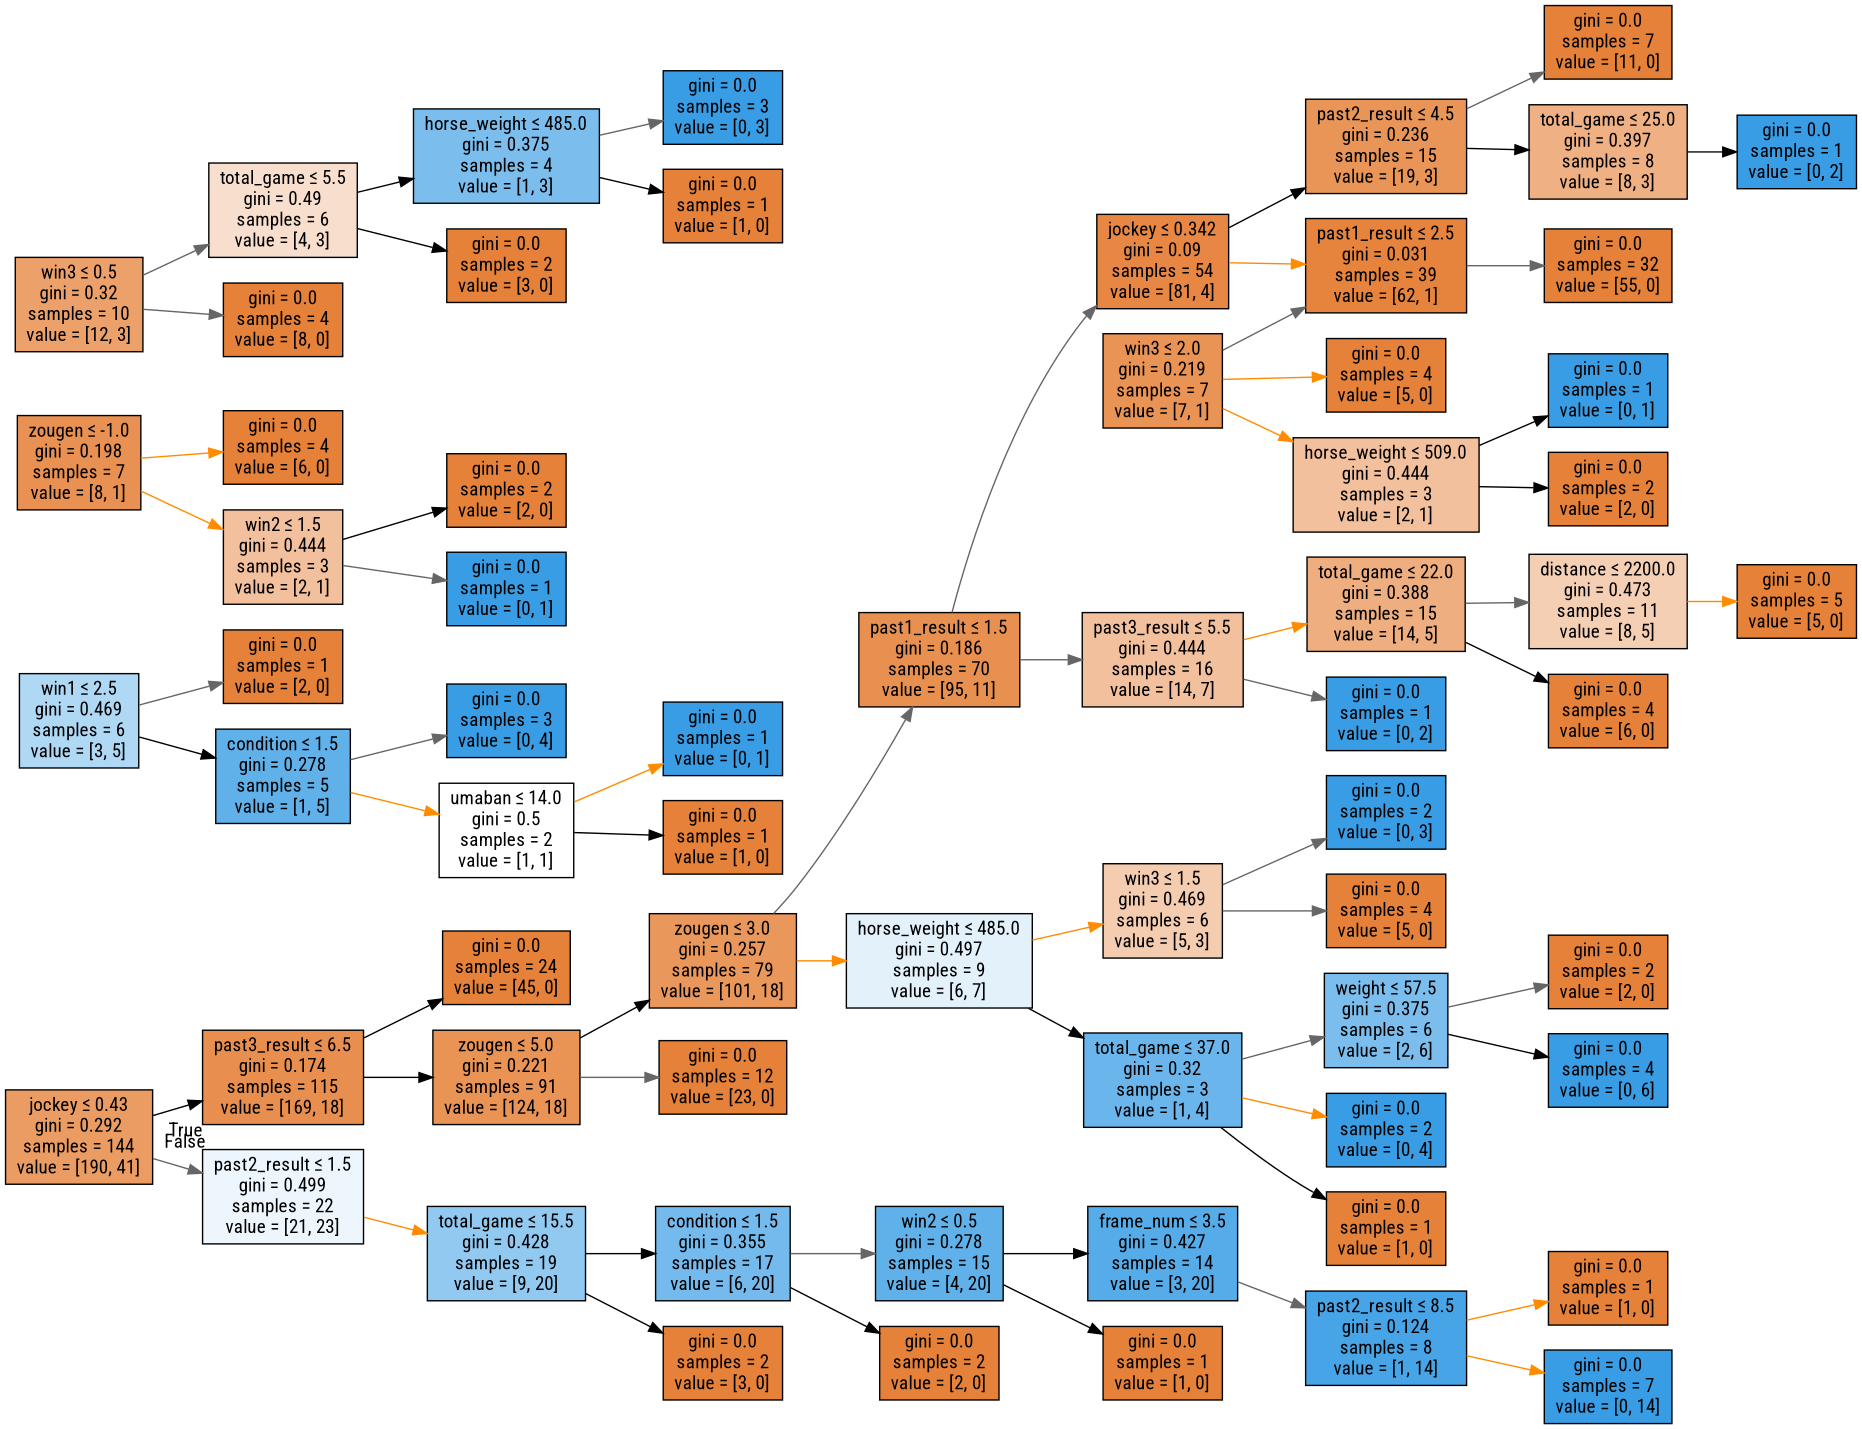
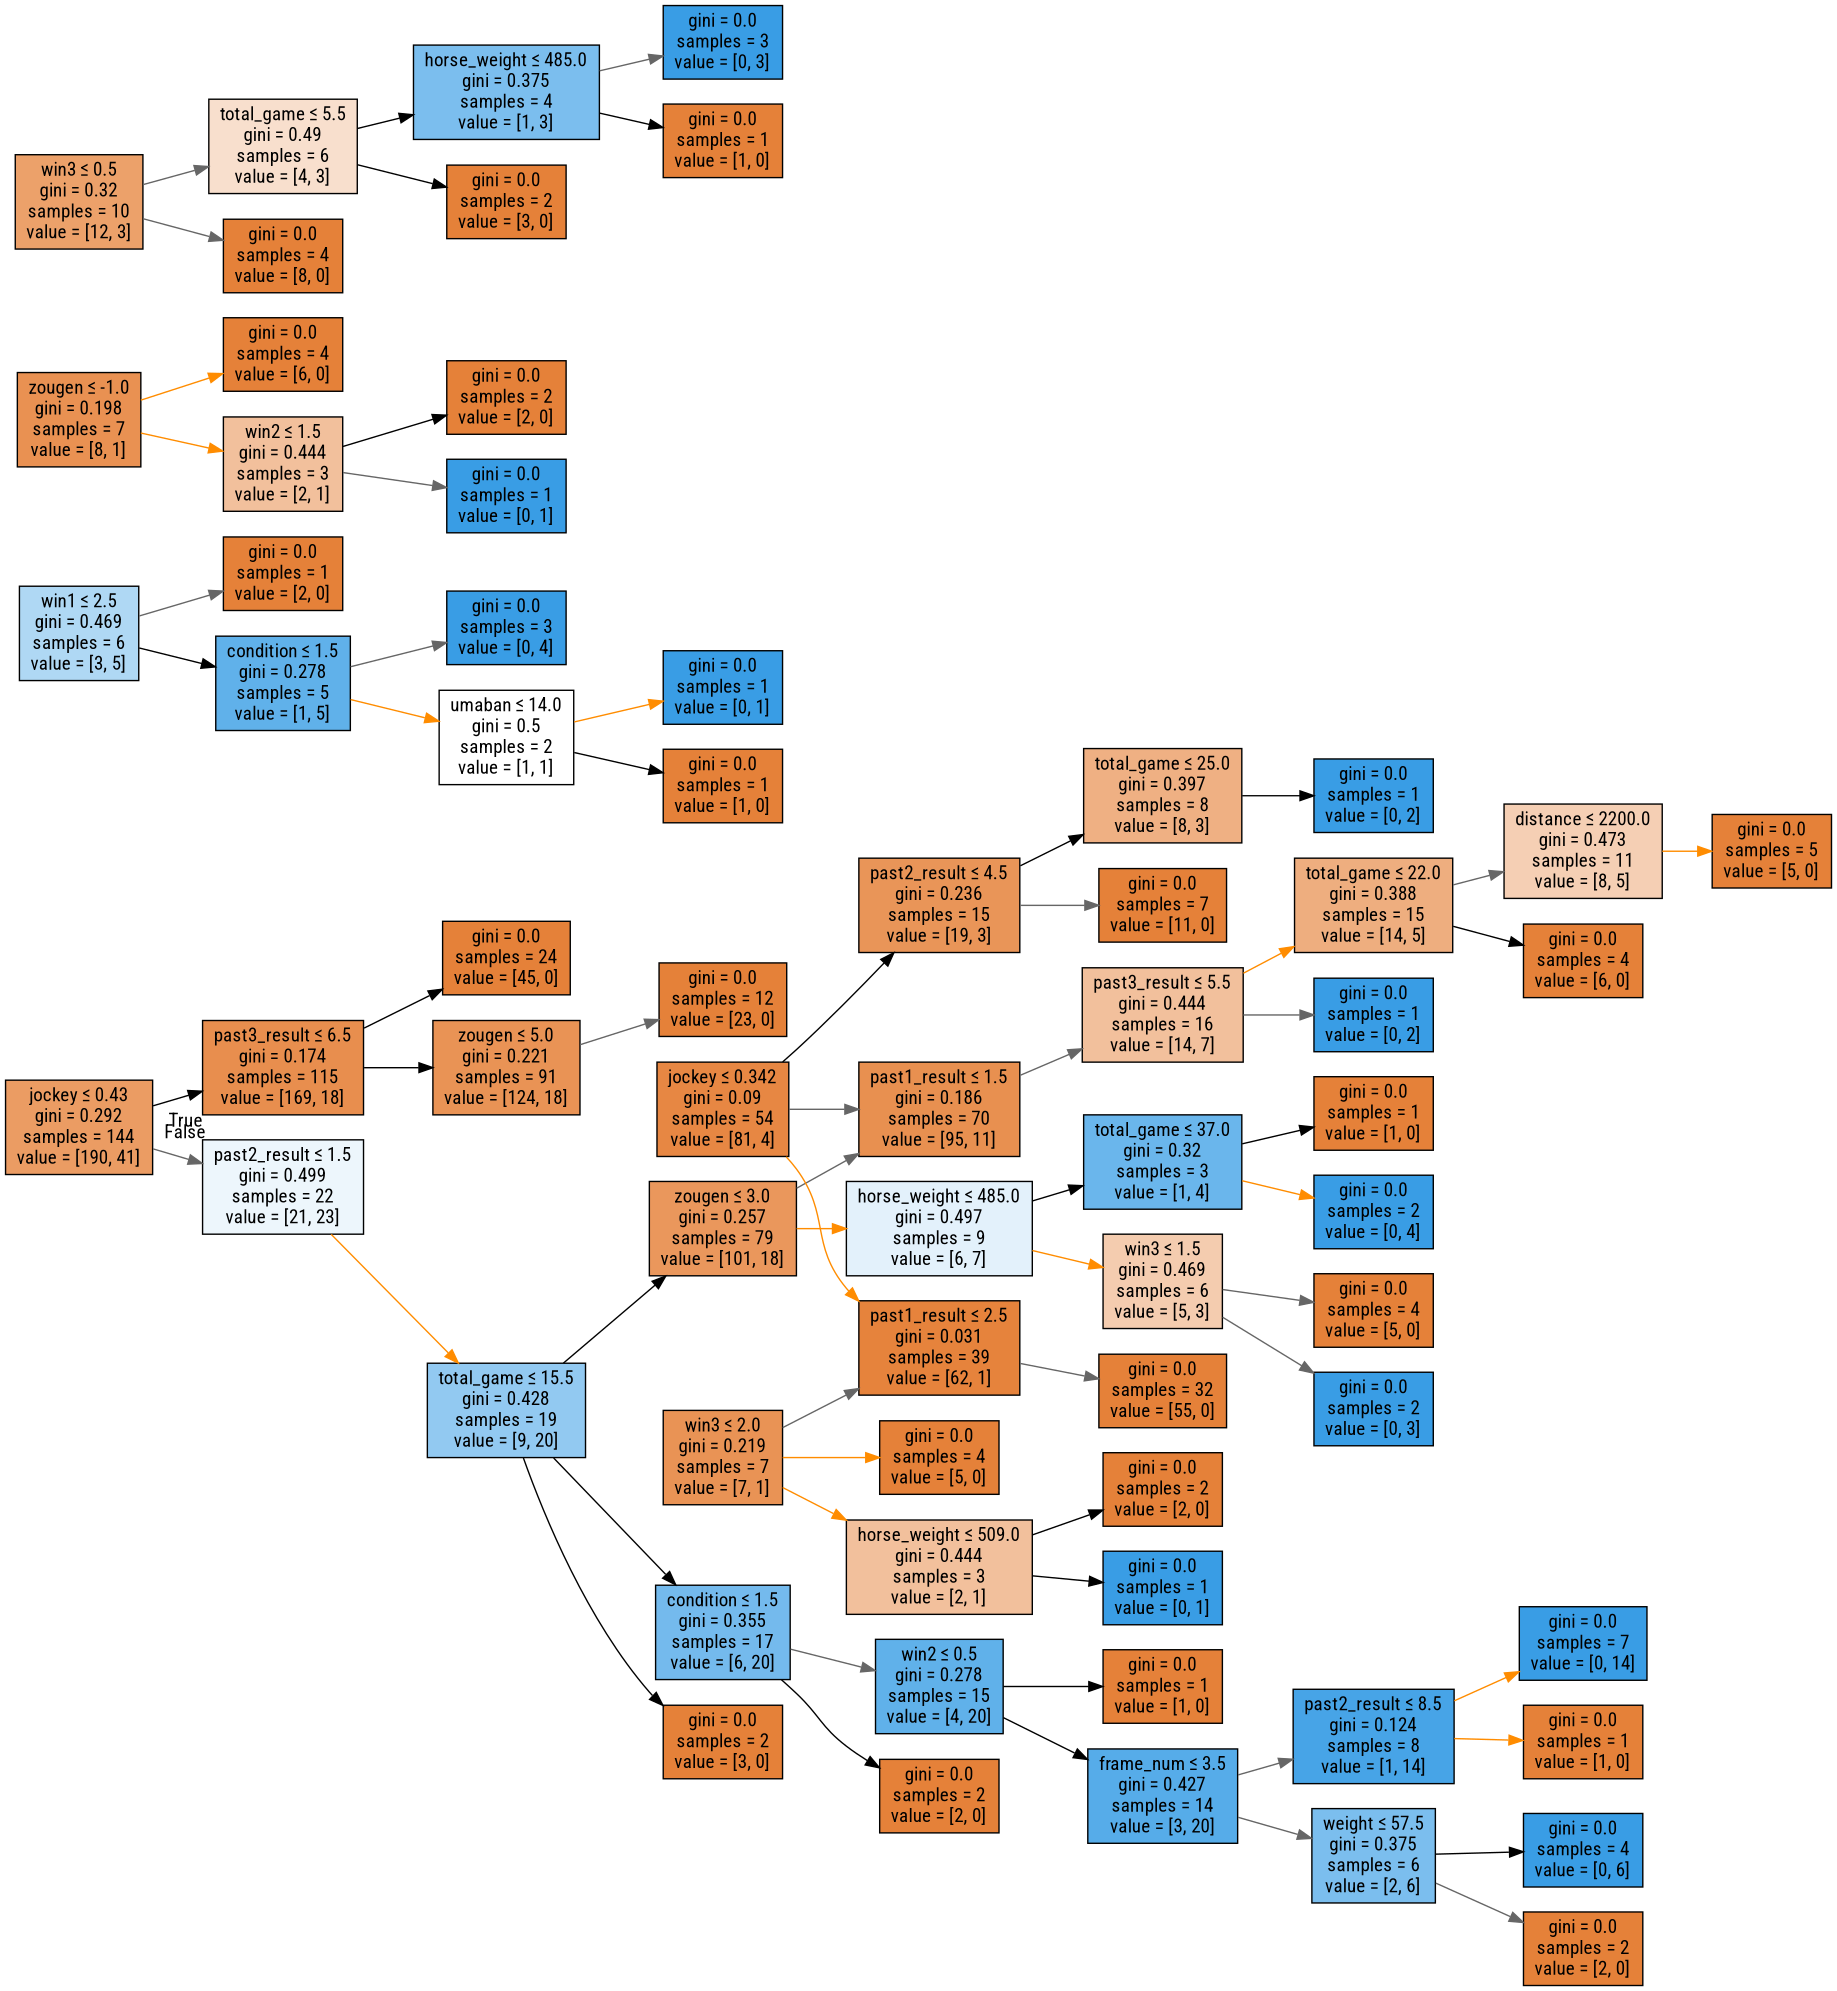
(1005, 457) -> (817, 1109)
(609, 1022) -> (609, 1324)
(1276, 1050) -> (1268, 1826)
